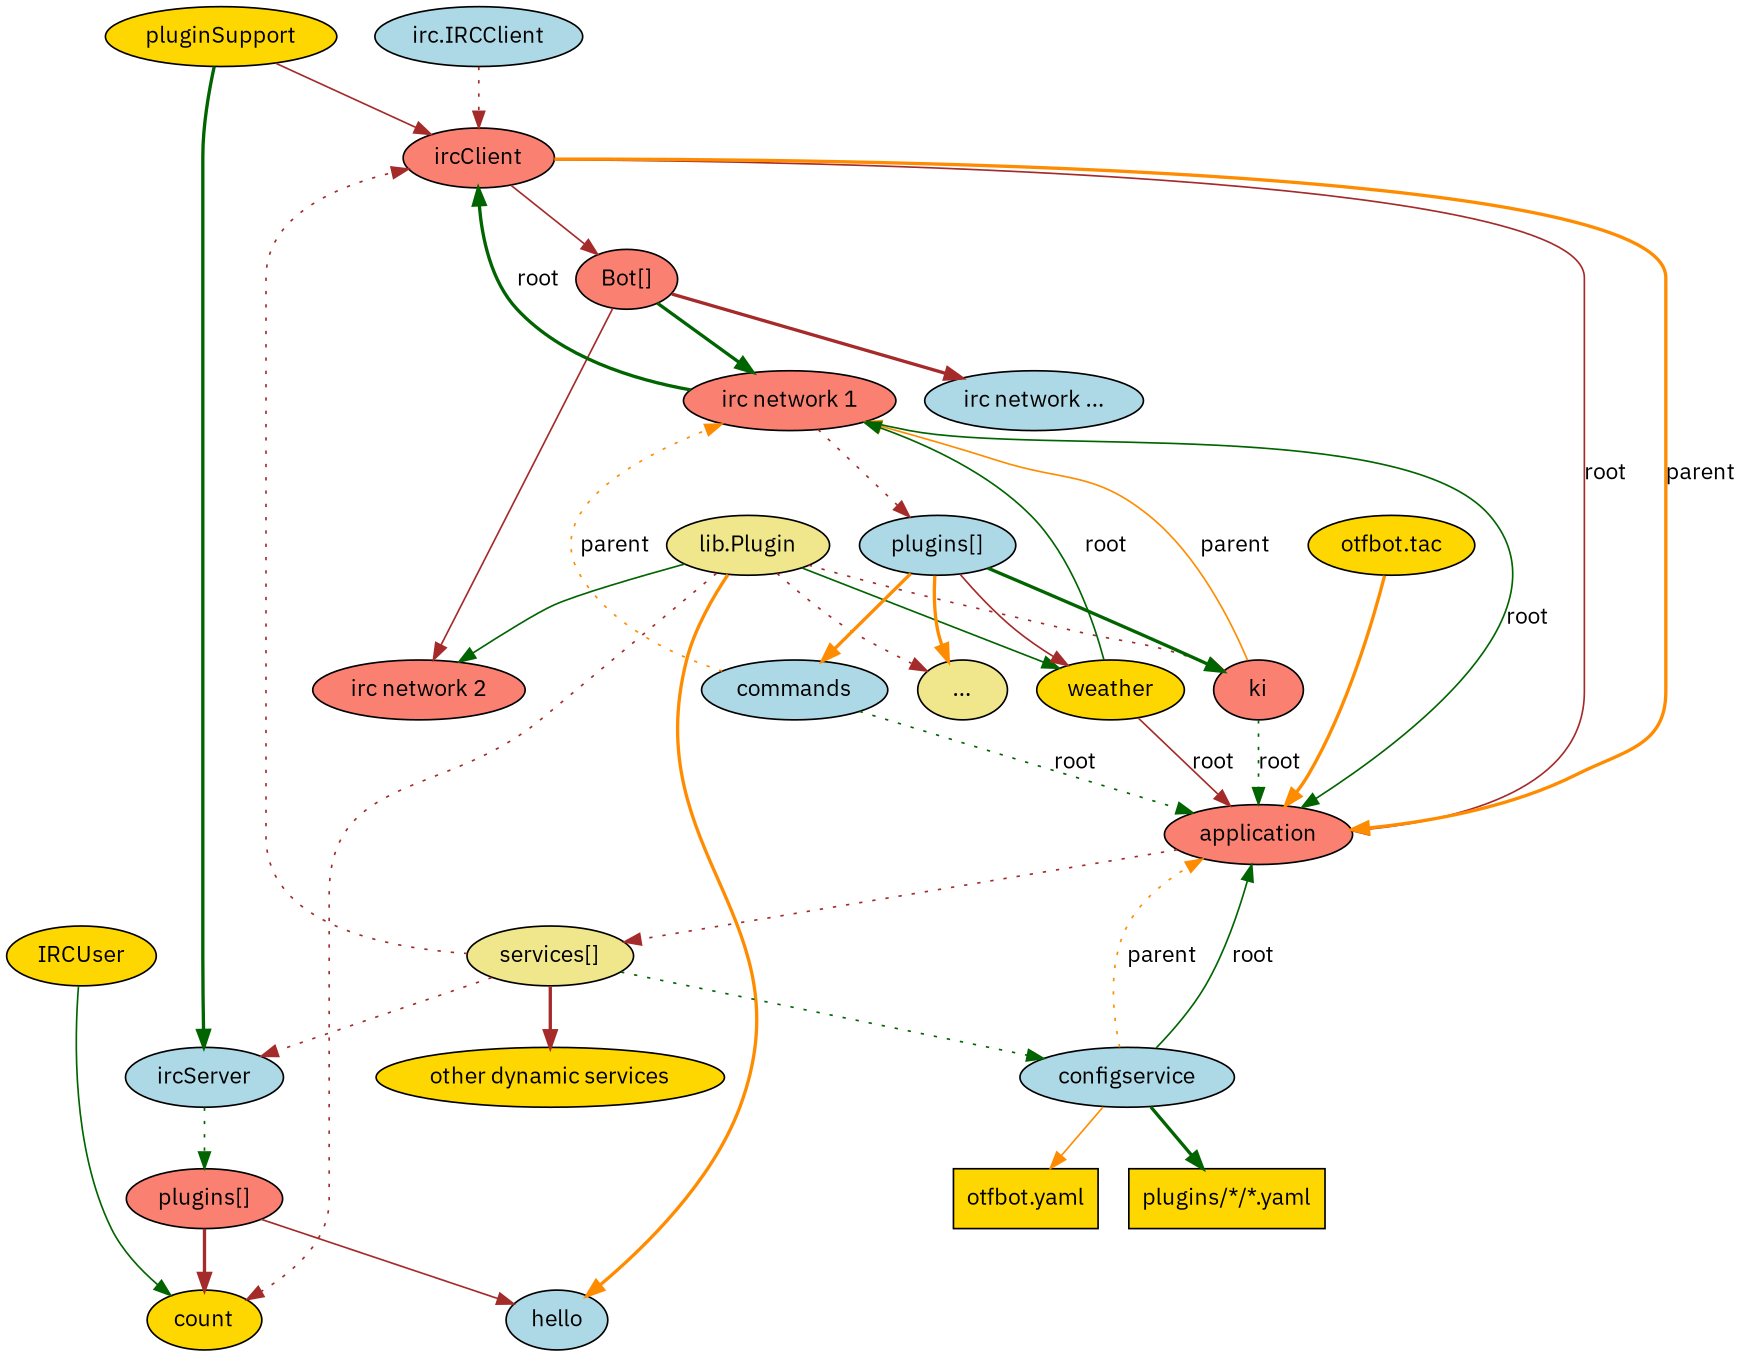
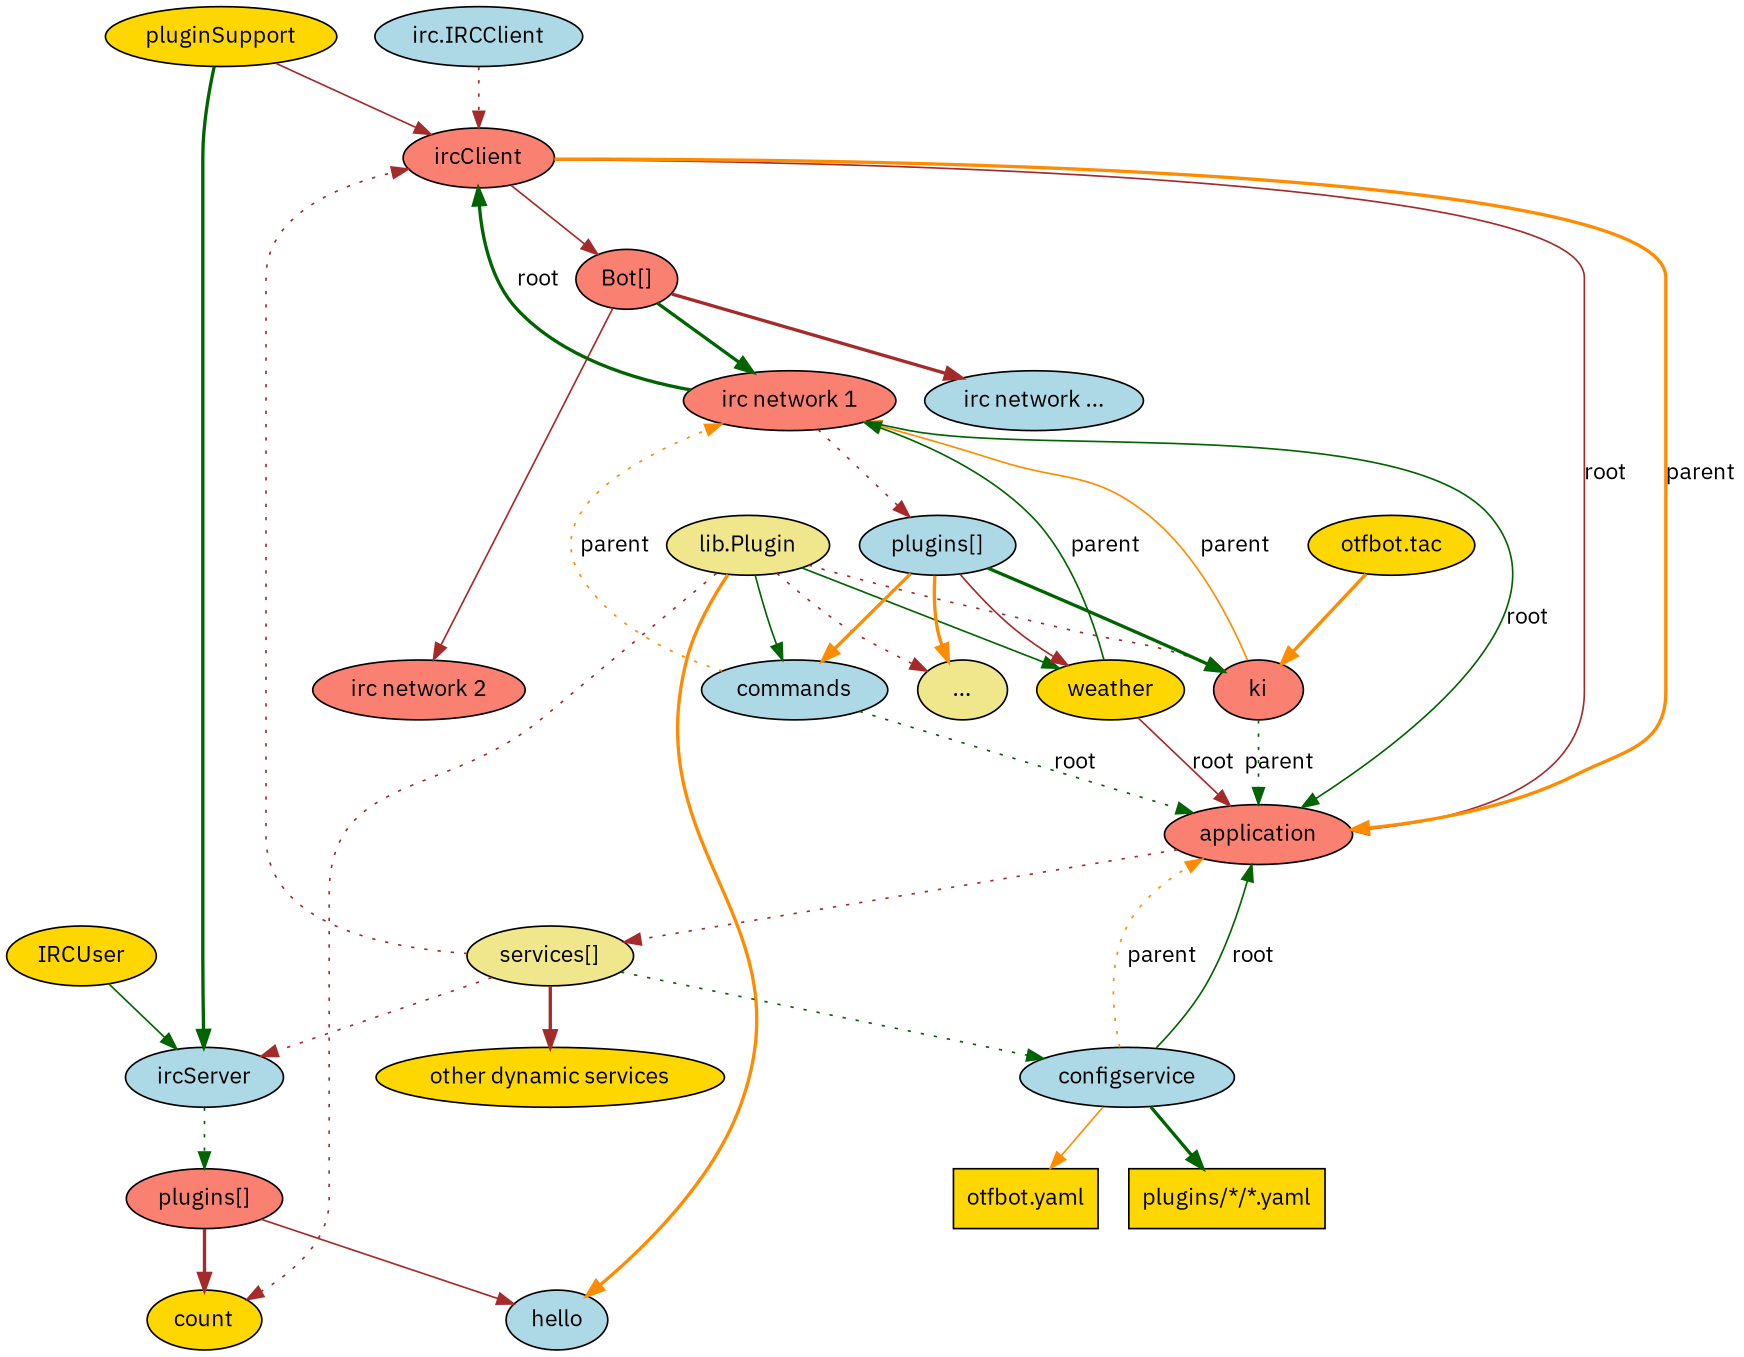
(1106, 545) -> (1106, 545)
(574, 597) -> (765, 610)
(1349, 688) -> (1330, 613)
(1280, 762) -> (1280, 762)
(85, 1146) -> (137, 1011)
